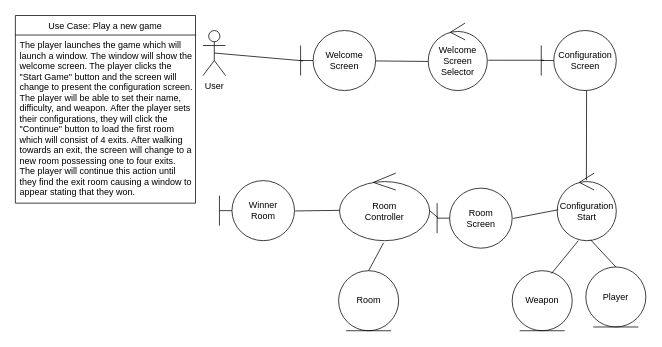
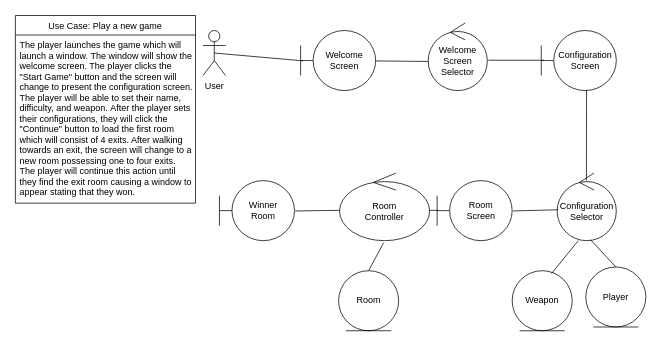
(587, 211) -> (587, 211)
(474, 218) -> (474, 210)
